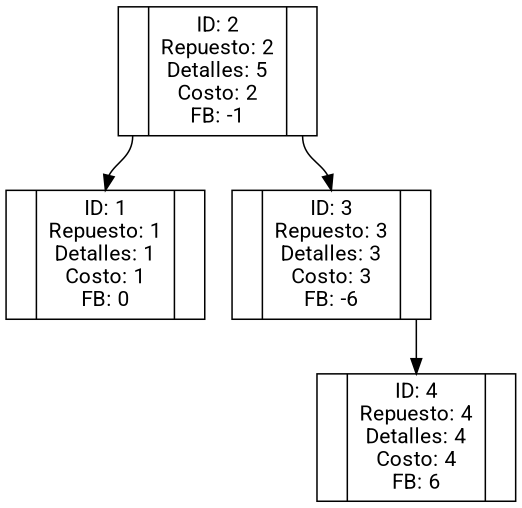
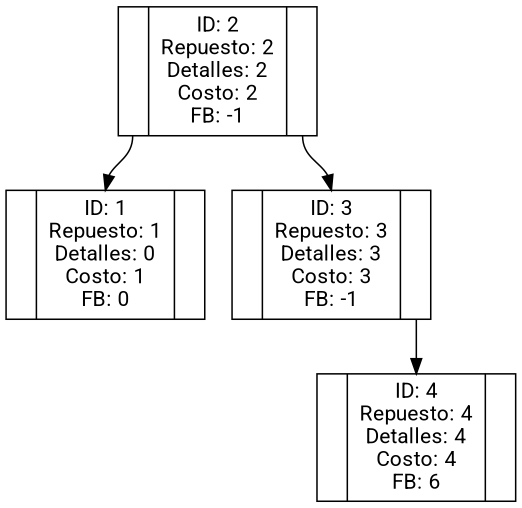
(218, 71) -> (218, 71)
(105, 254) -> (105, 254)
(331, 300) -> (331, 300)
